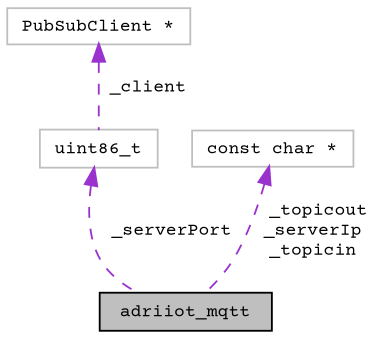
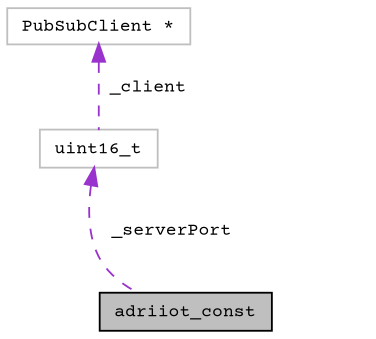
(99, 149) -> (99, 149)
(273, 149) -> none
(186, 312) -> (186, 312)
